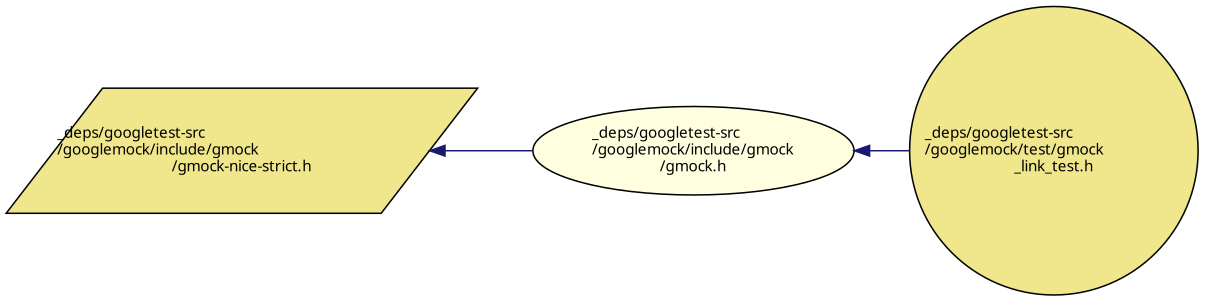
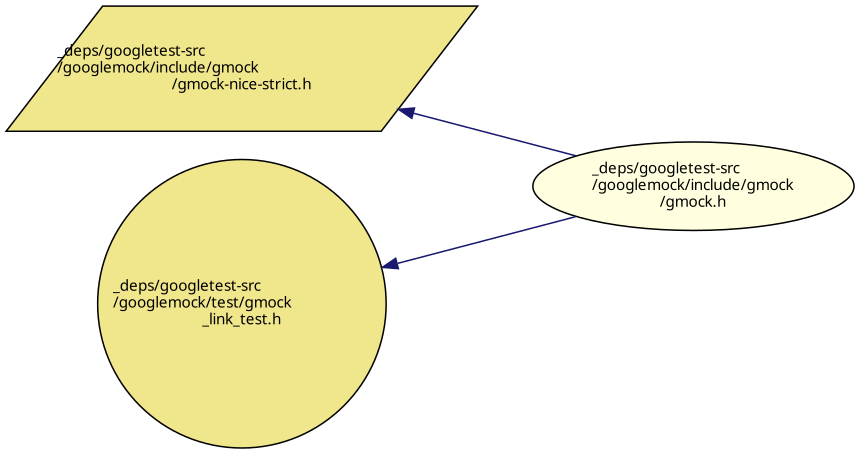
(889, 151) -> (487, 240)
